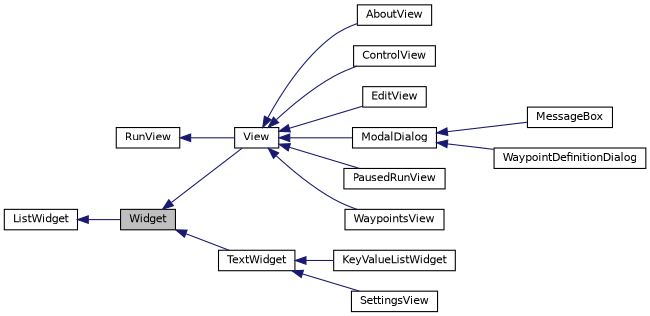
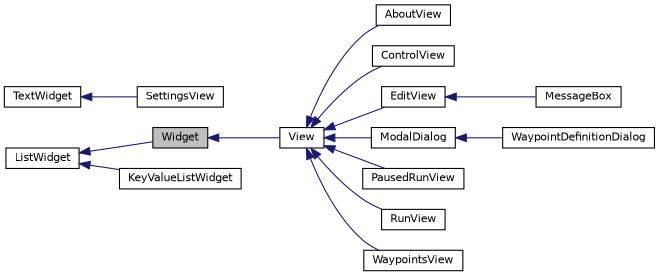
(487, 127) -> (496, 97)
(213, 138) -> (347, 187)
(208, 242) -> none
(320, 260) -> (105, 167)
